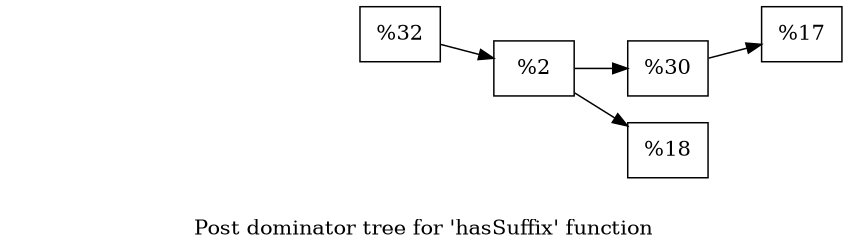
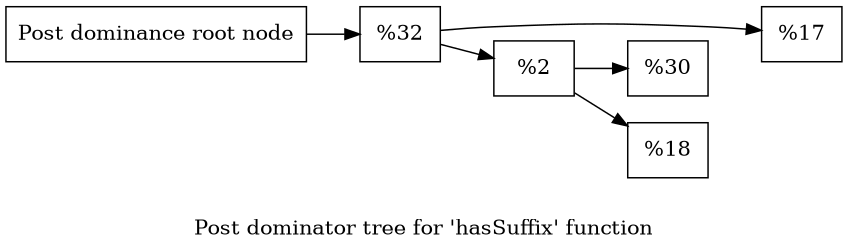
none -> (156, 34)
(728, 53) -> (594, 24)
